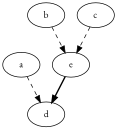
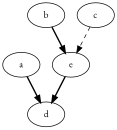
(57, 37) -> (57, 37)
(32, 86) -> (32, 86)
